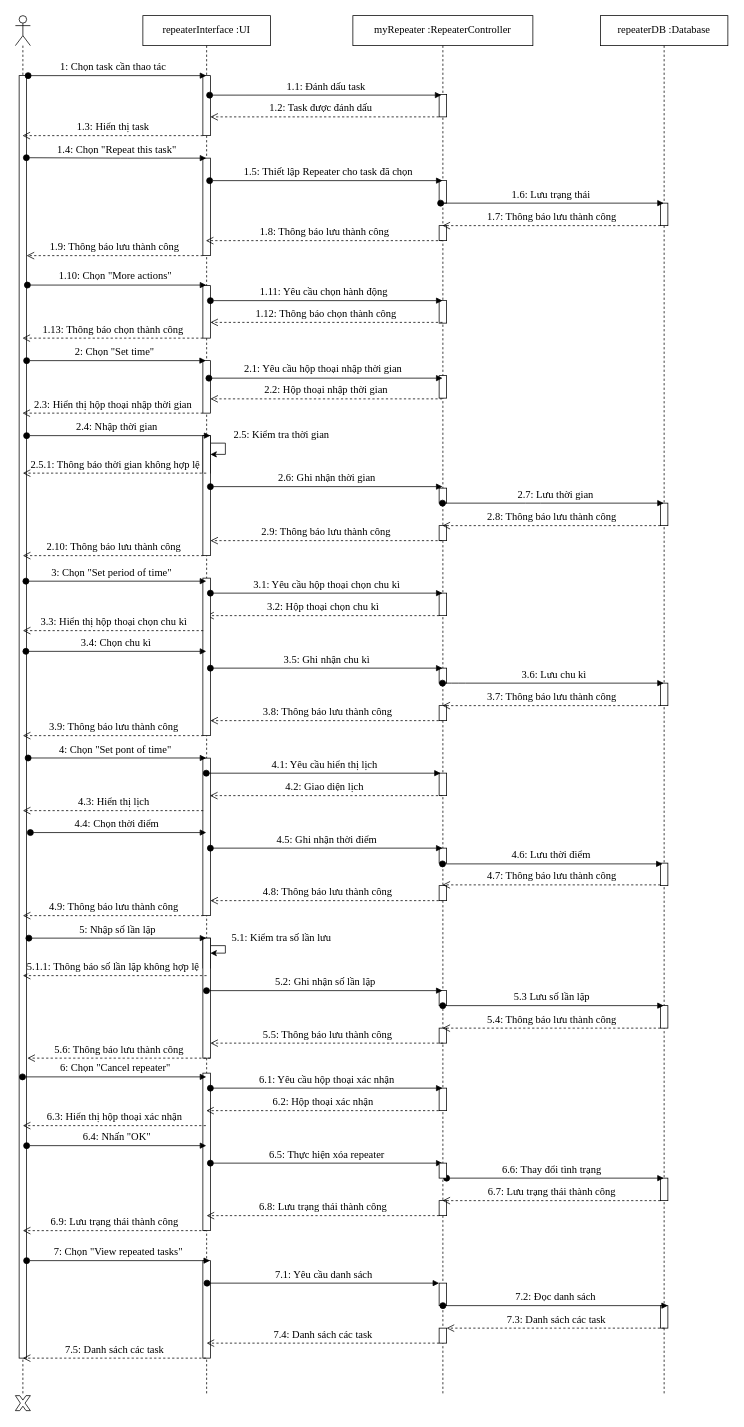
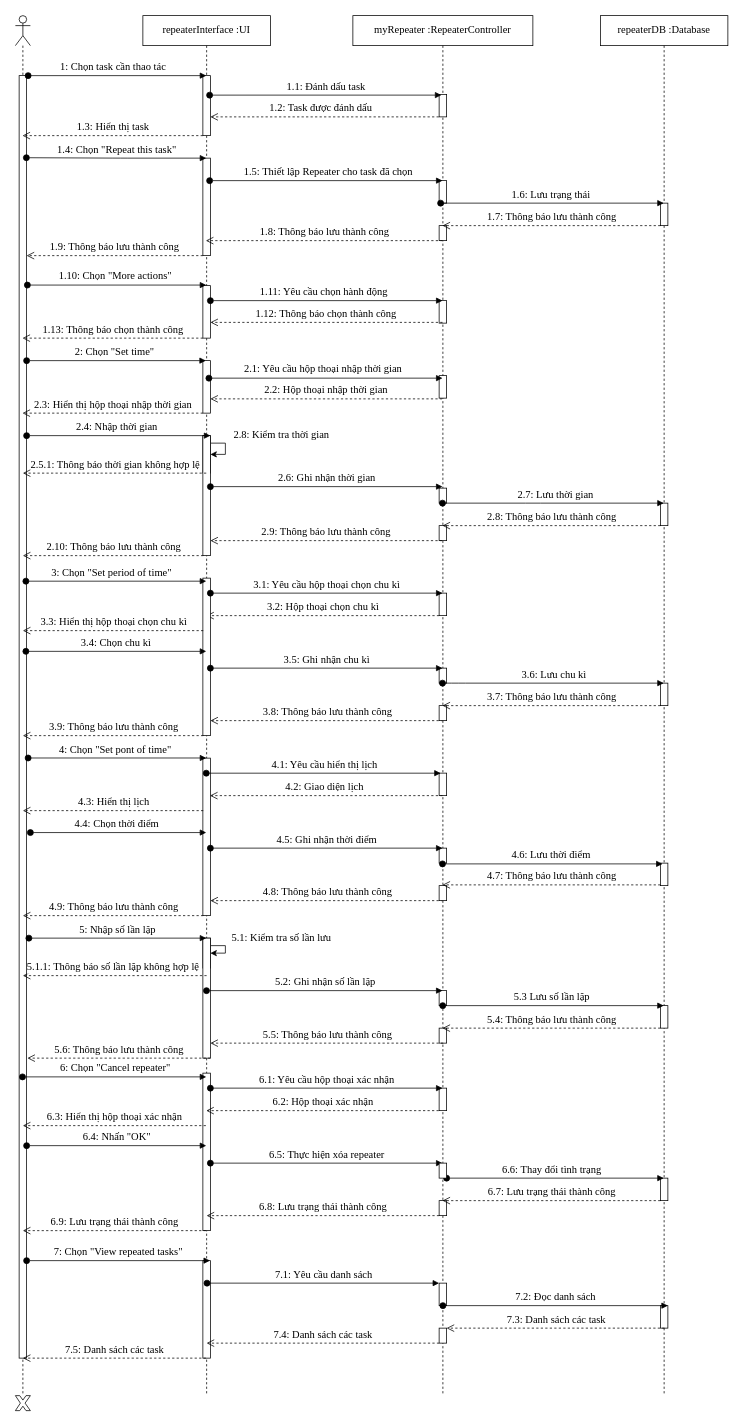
(282, 435) -> (282, 435)
